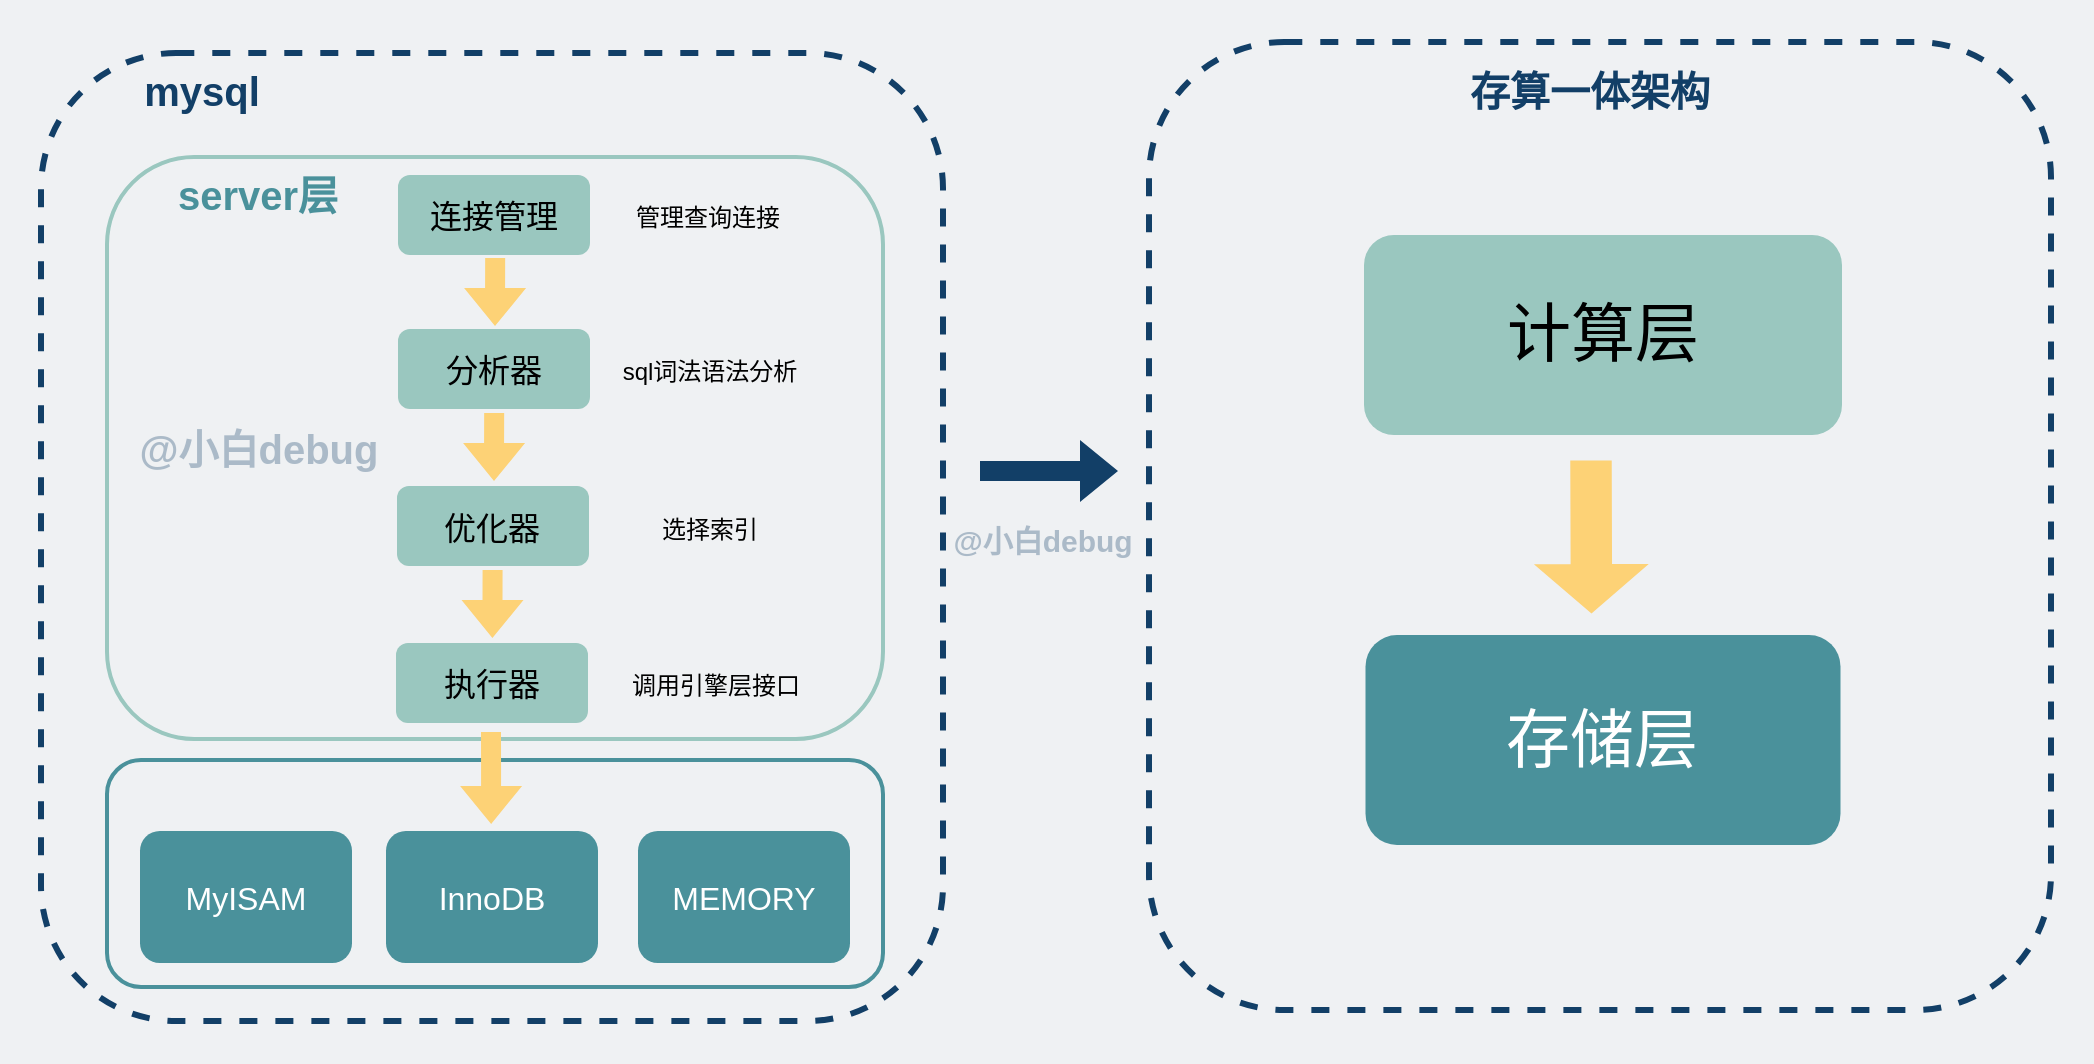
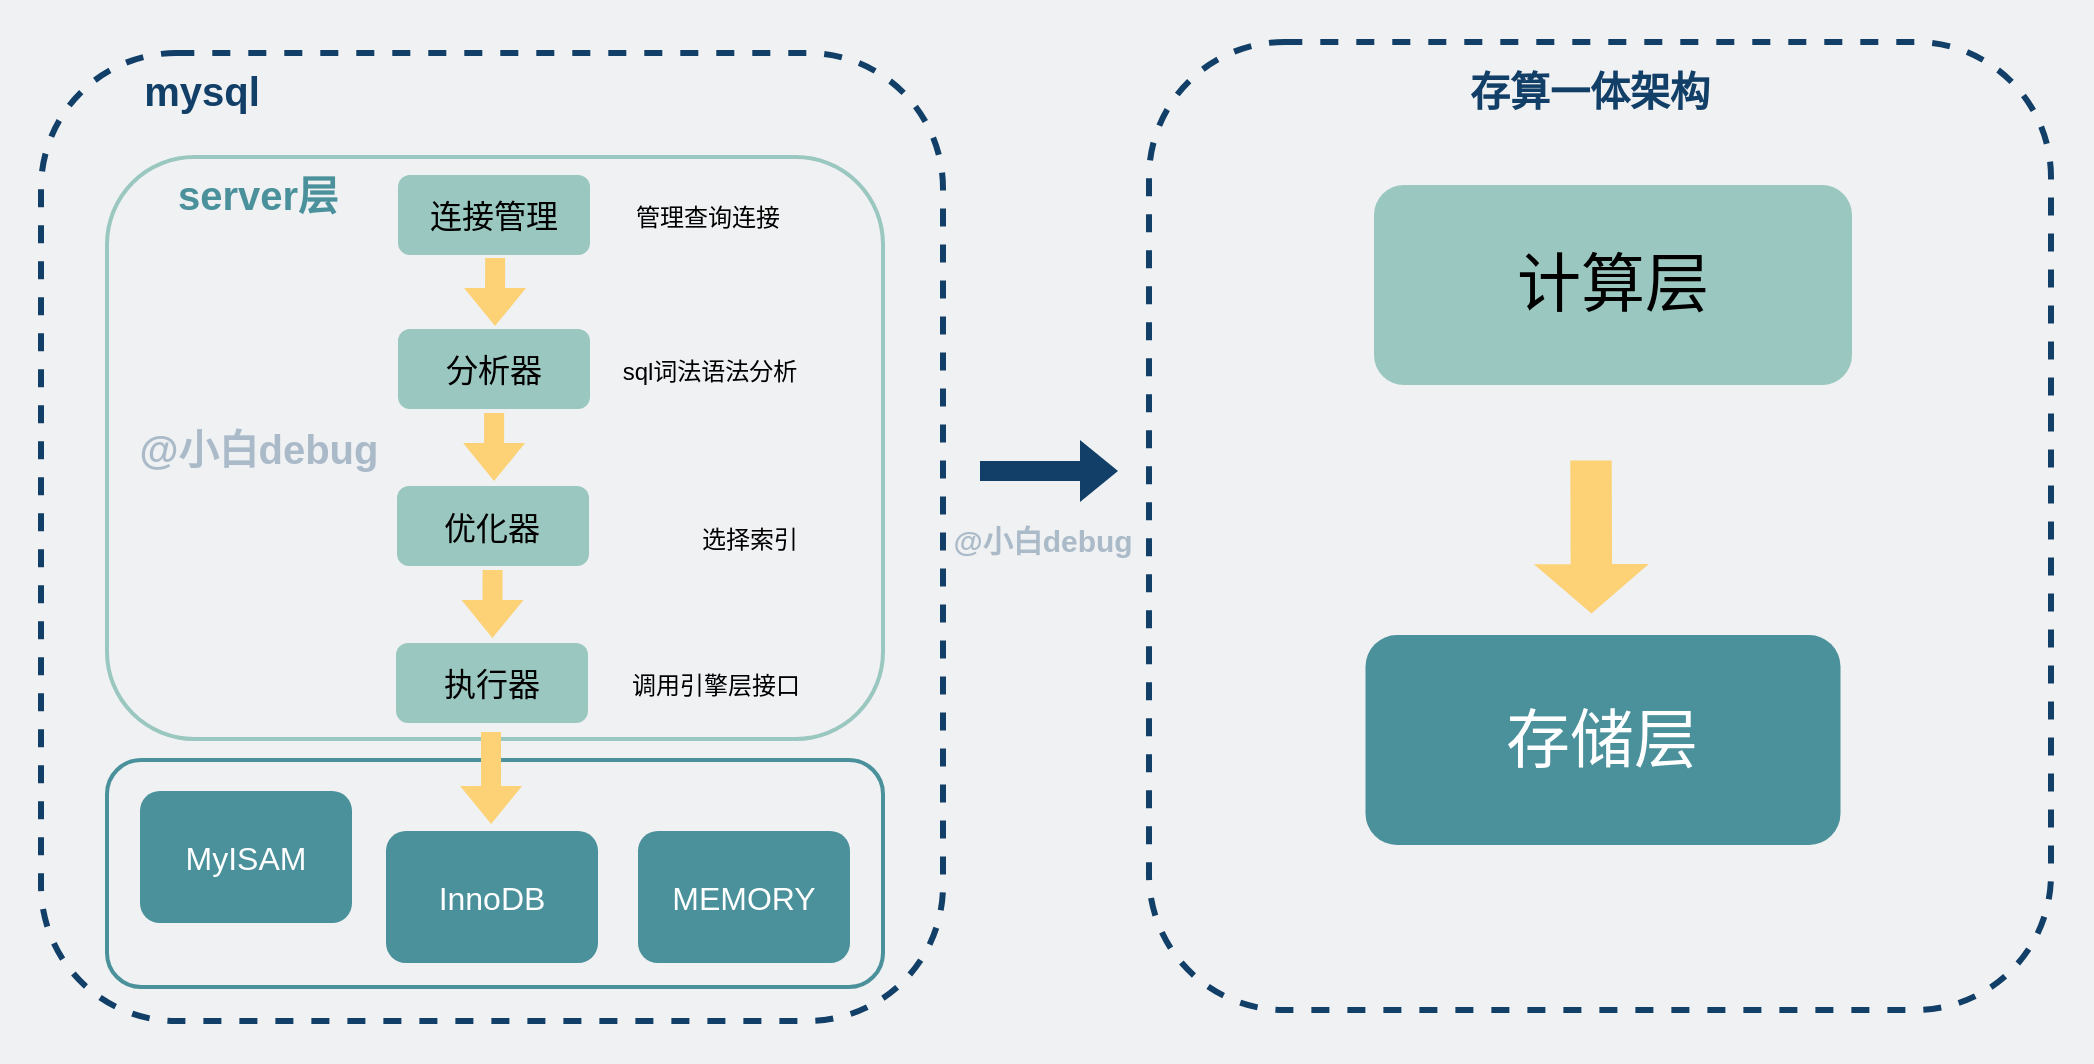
(1603, 335) -> (1613, 285)
(711, 526) -> (751, 536)
(246, 897) -> (246, 857)
